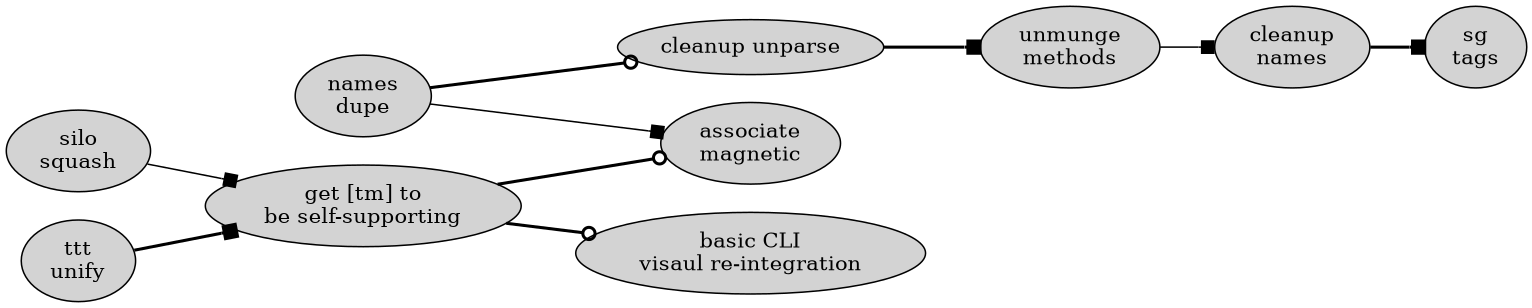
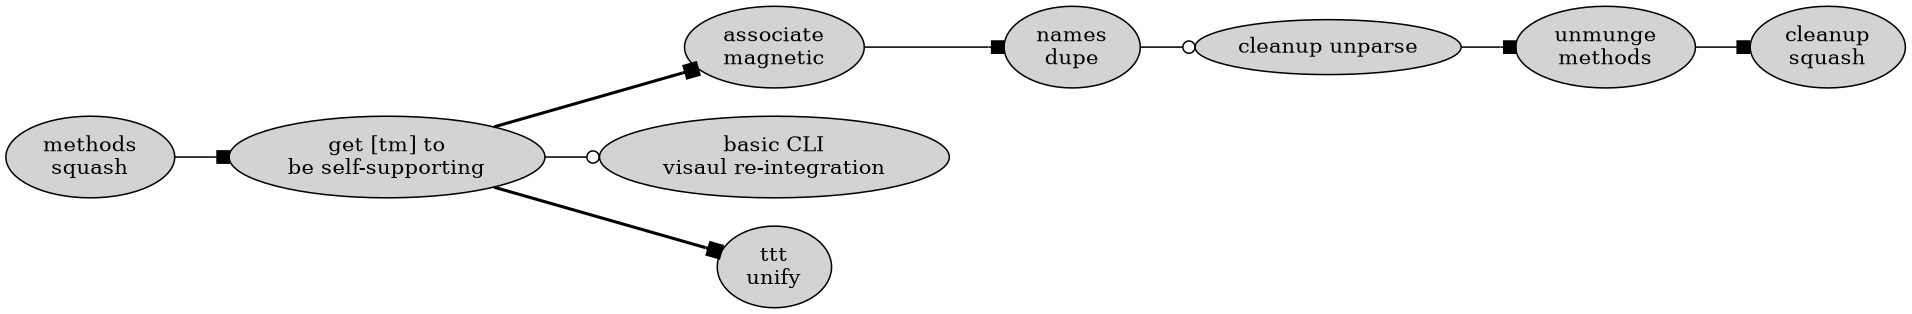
(924, 47) -> (1481, 47)
(1292, 47) -> (1828, 47)
(1476, 47) -> none
(527, 75) -> (1162, 47)
(539, 117) -> (926, 47)
(78, 151) -> (90, 157)
(575, 172) -> (588, 100)
(544, 228) -> (566, 157)
(178, 242) -> (600, 217)
